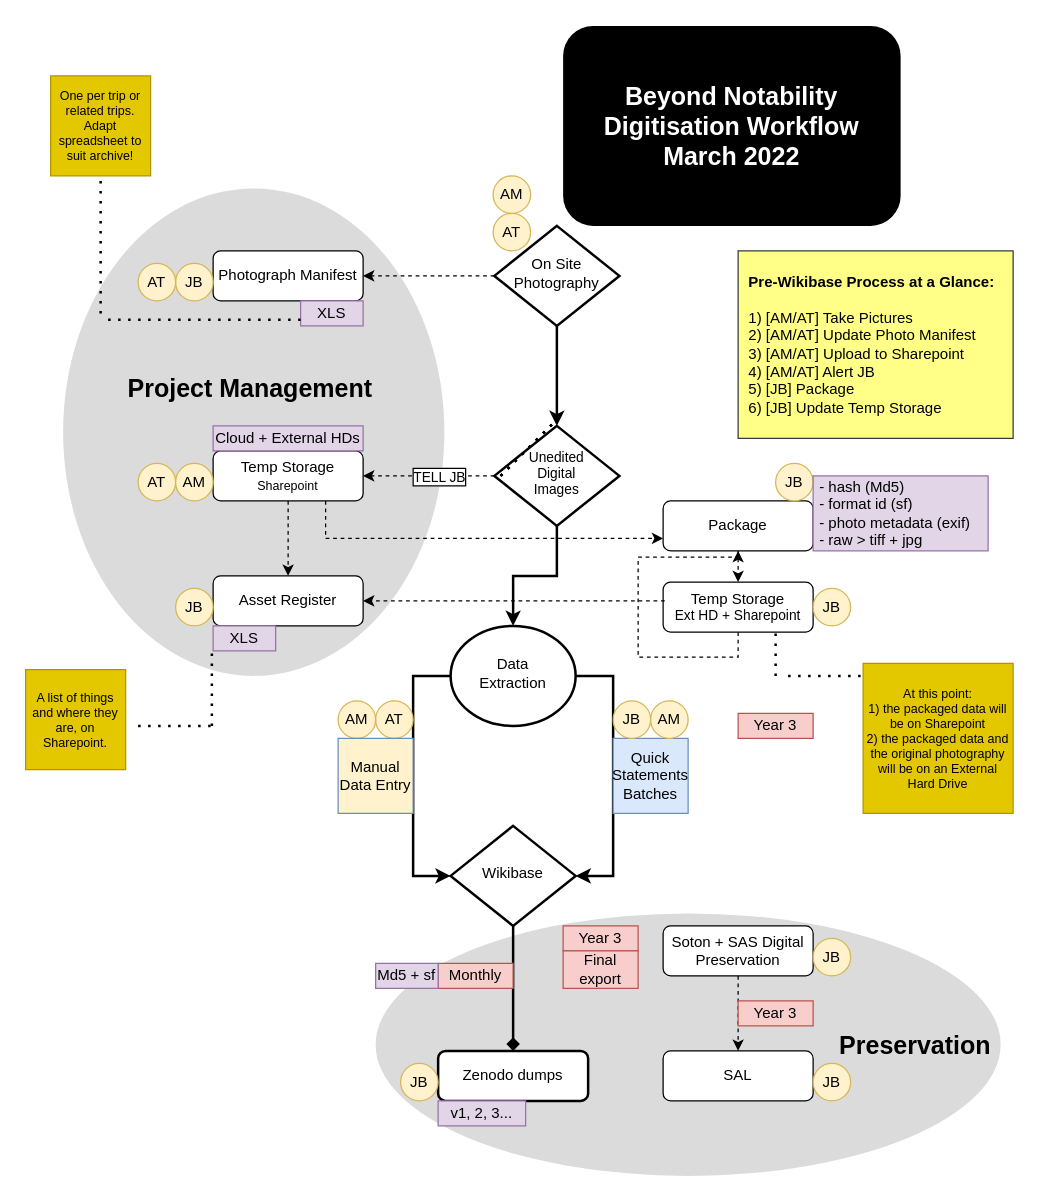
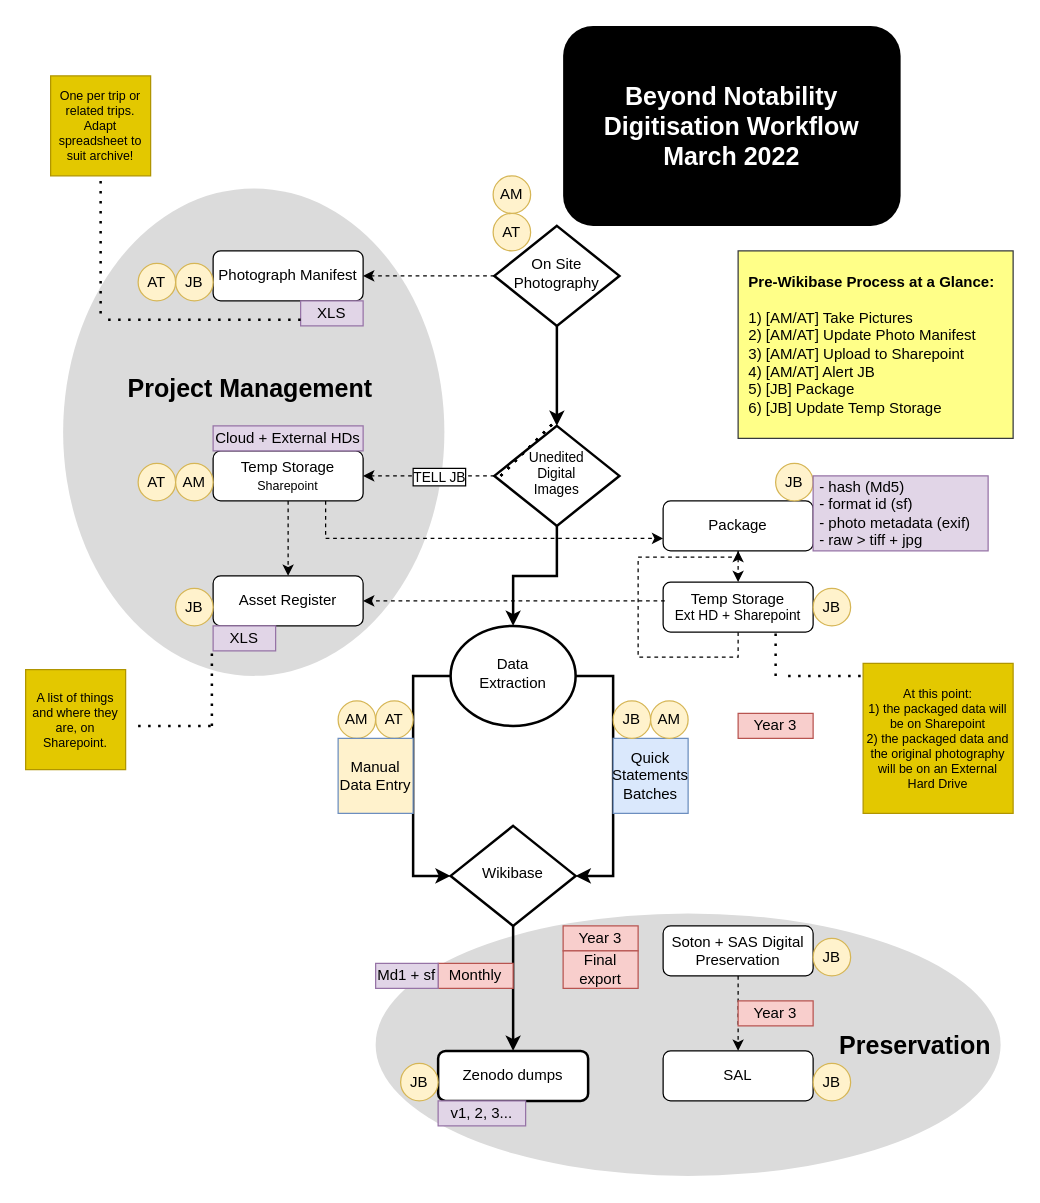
(407, 976) -> (407, 976)
(513, 1037) -> (513, 1038)
